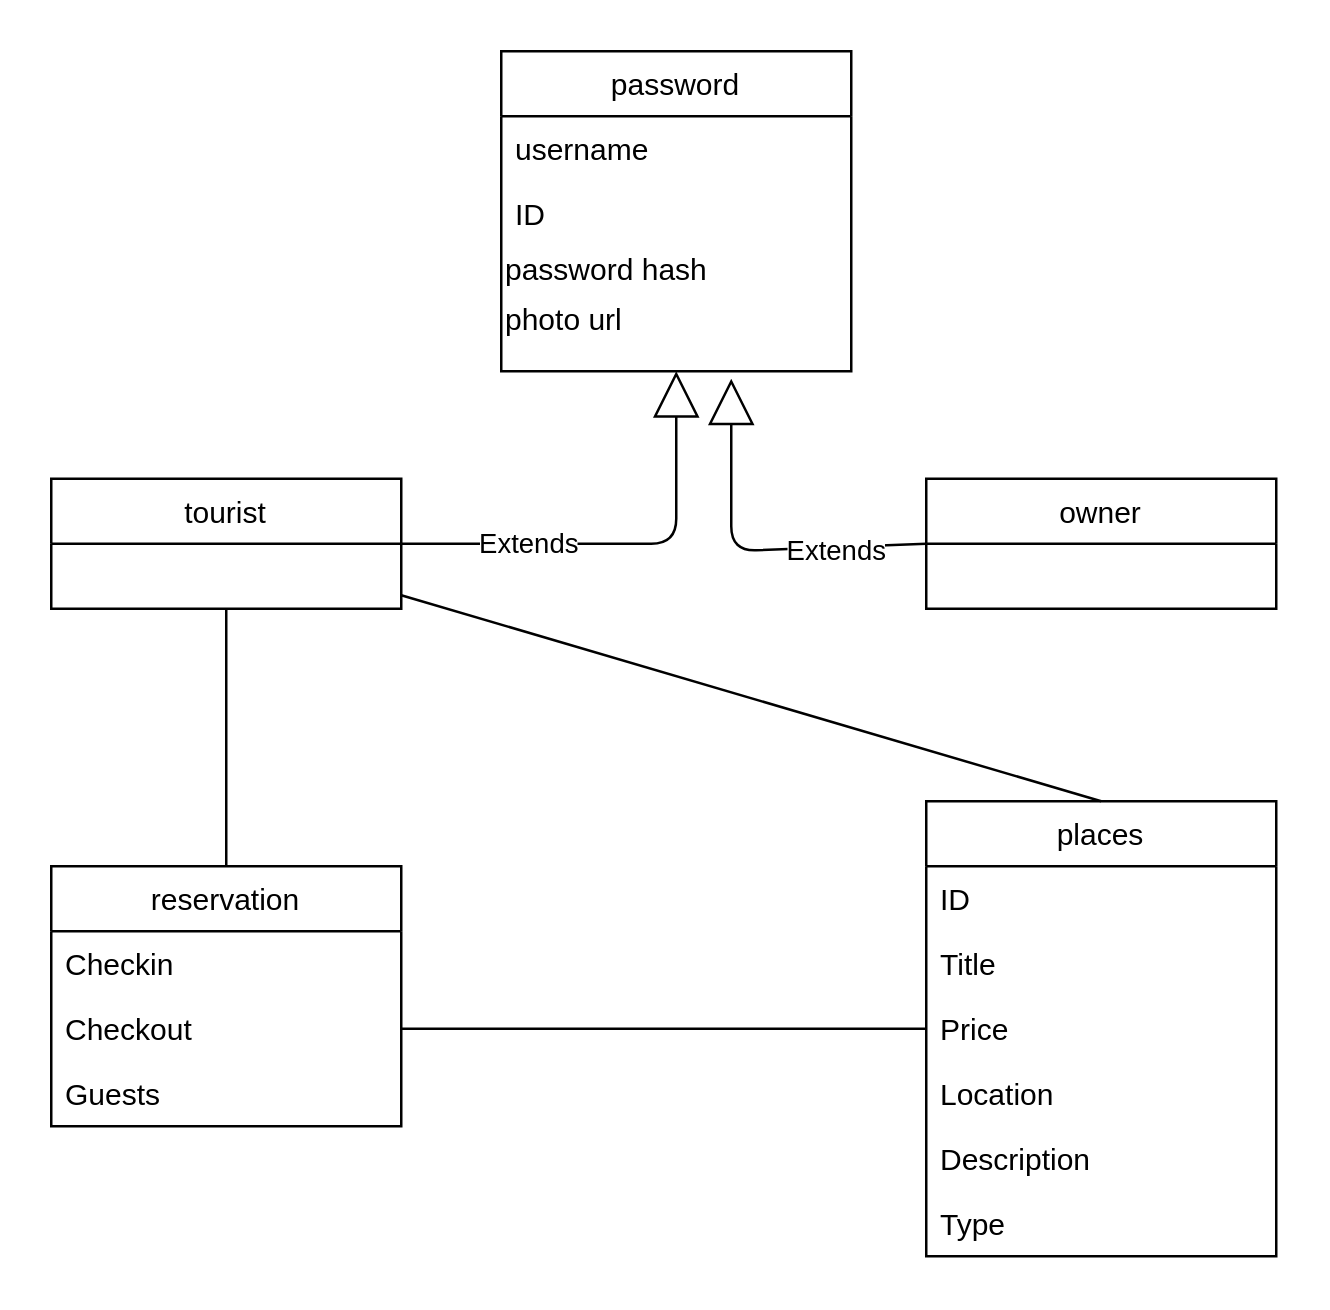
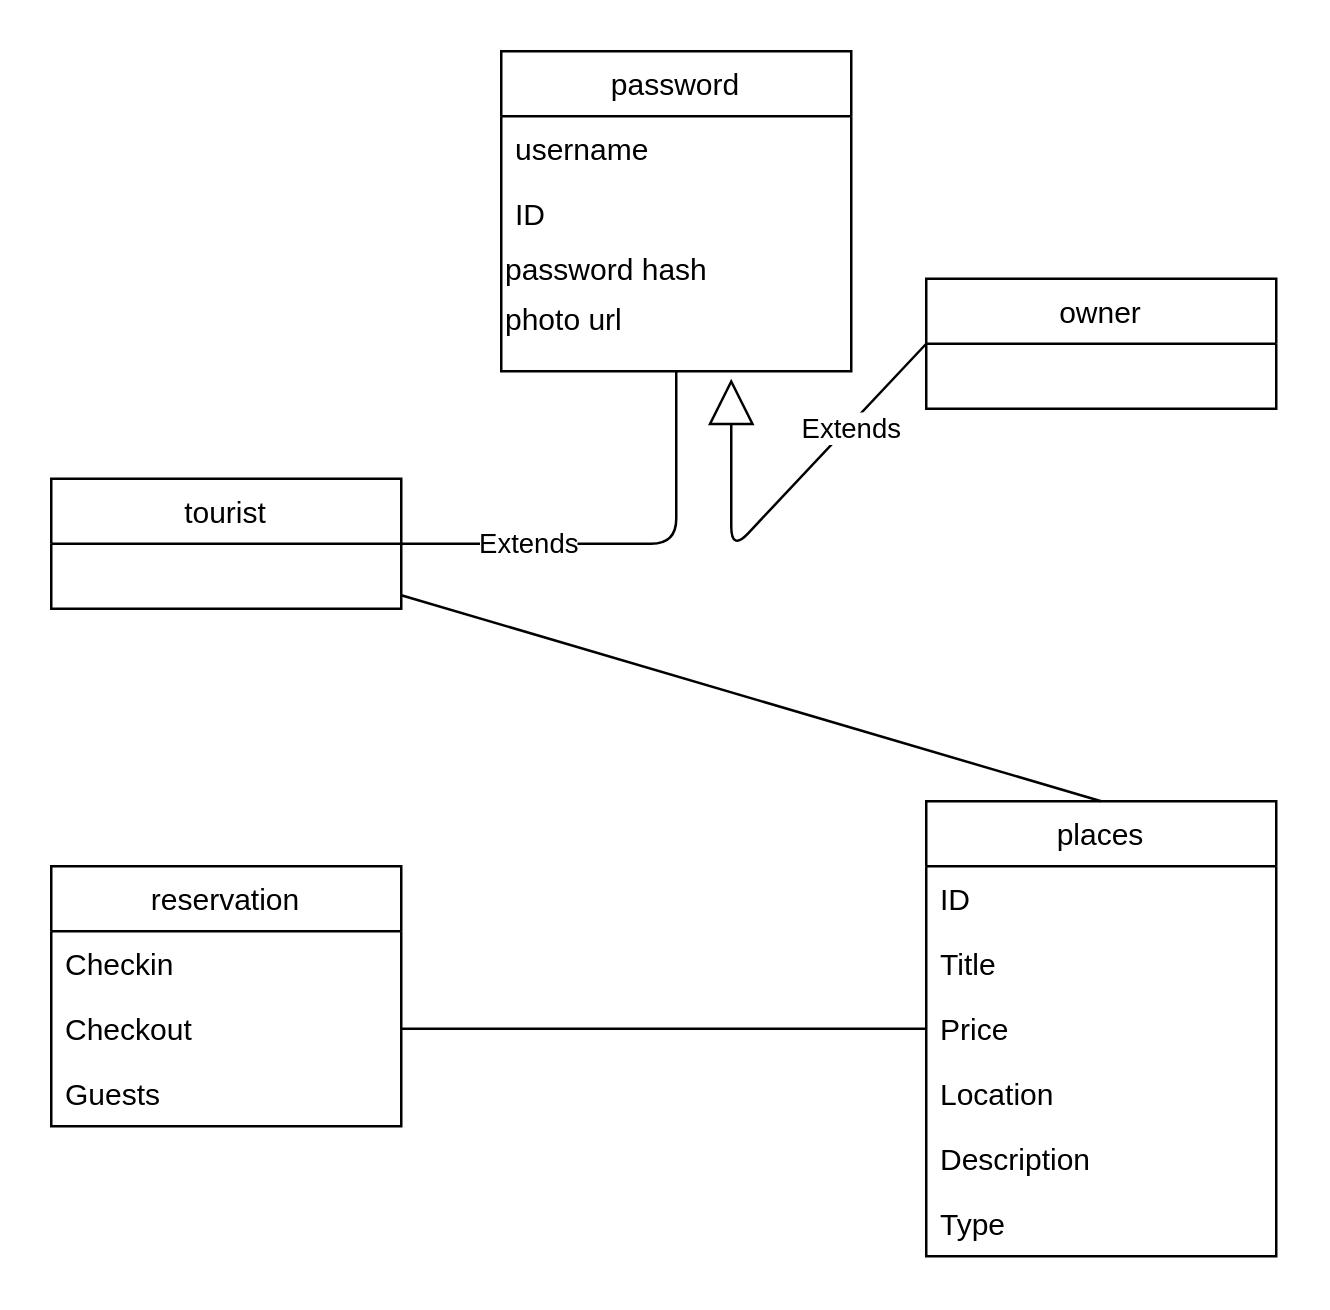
(676, 418) -> (676, 396)
(1101, 544) -> (1101, 344)
(226, 736) -> none
